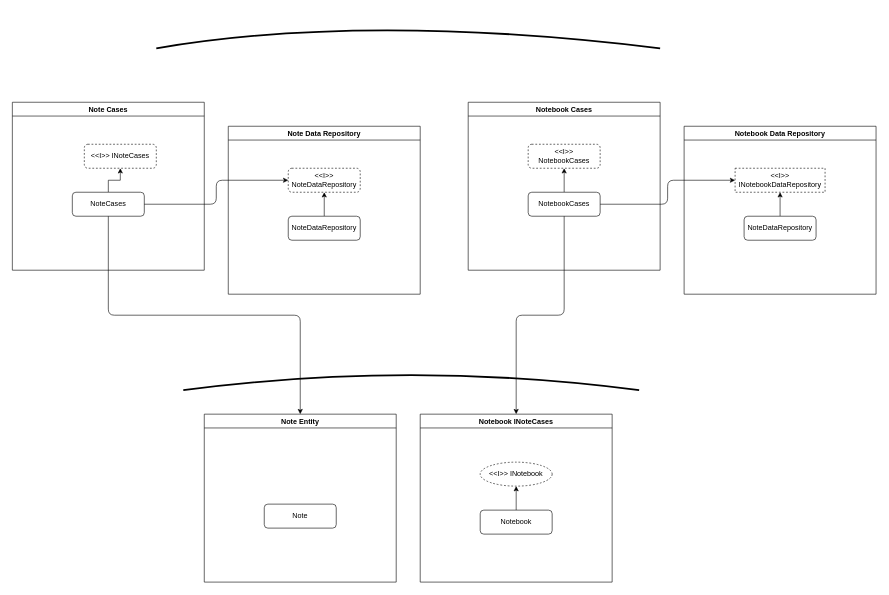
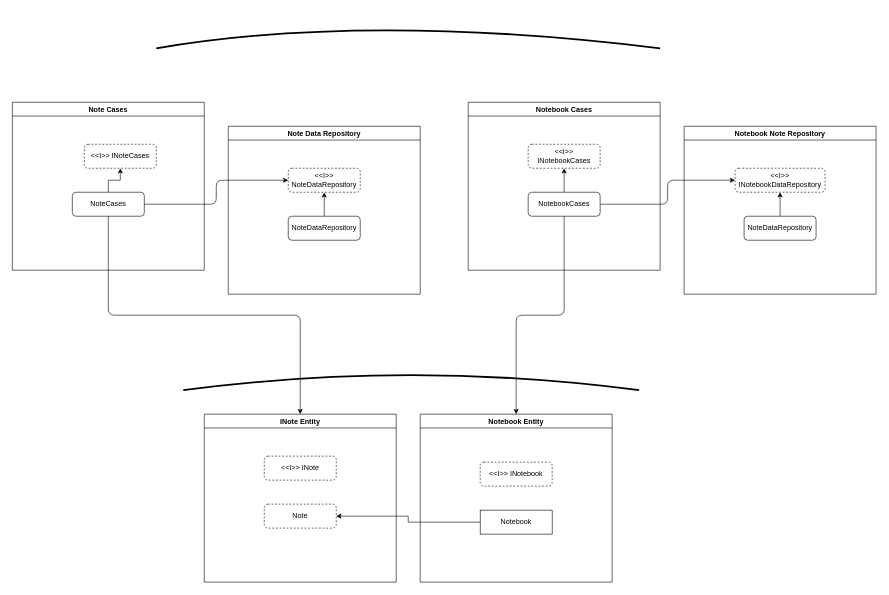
(780, 134) -> (780, 134)
(564, 156) -> (564, 156)
(780, 180) -> (780, 180)
(300, 422) -> (300, 422)
(516, 422) -> (516, 422)
none -> (300, 468)
(516, 474) -> (516, 474)
(516, 491) -> (408, 522)
(300, 516) -> (300, 516)
(516, 522) -> (516, 522)
